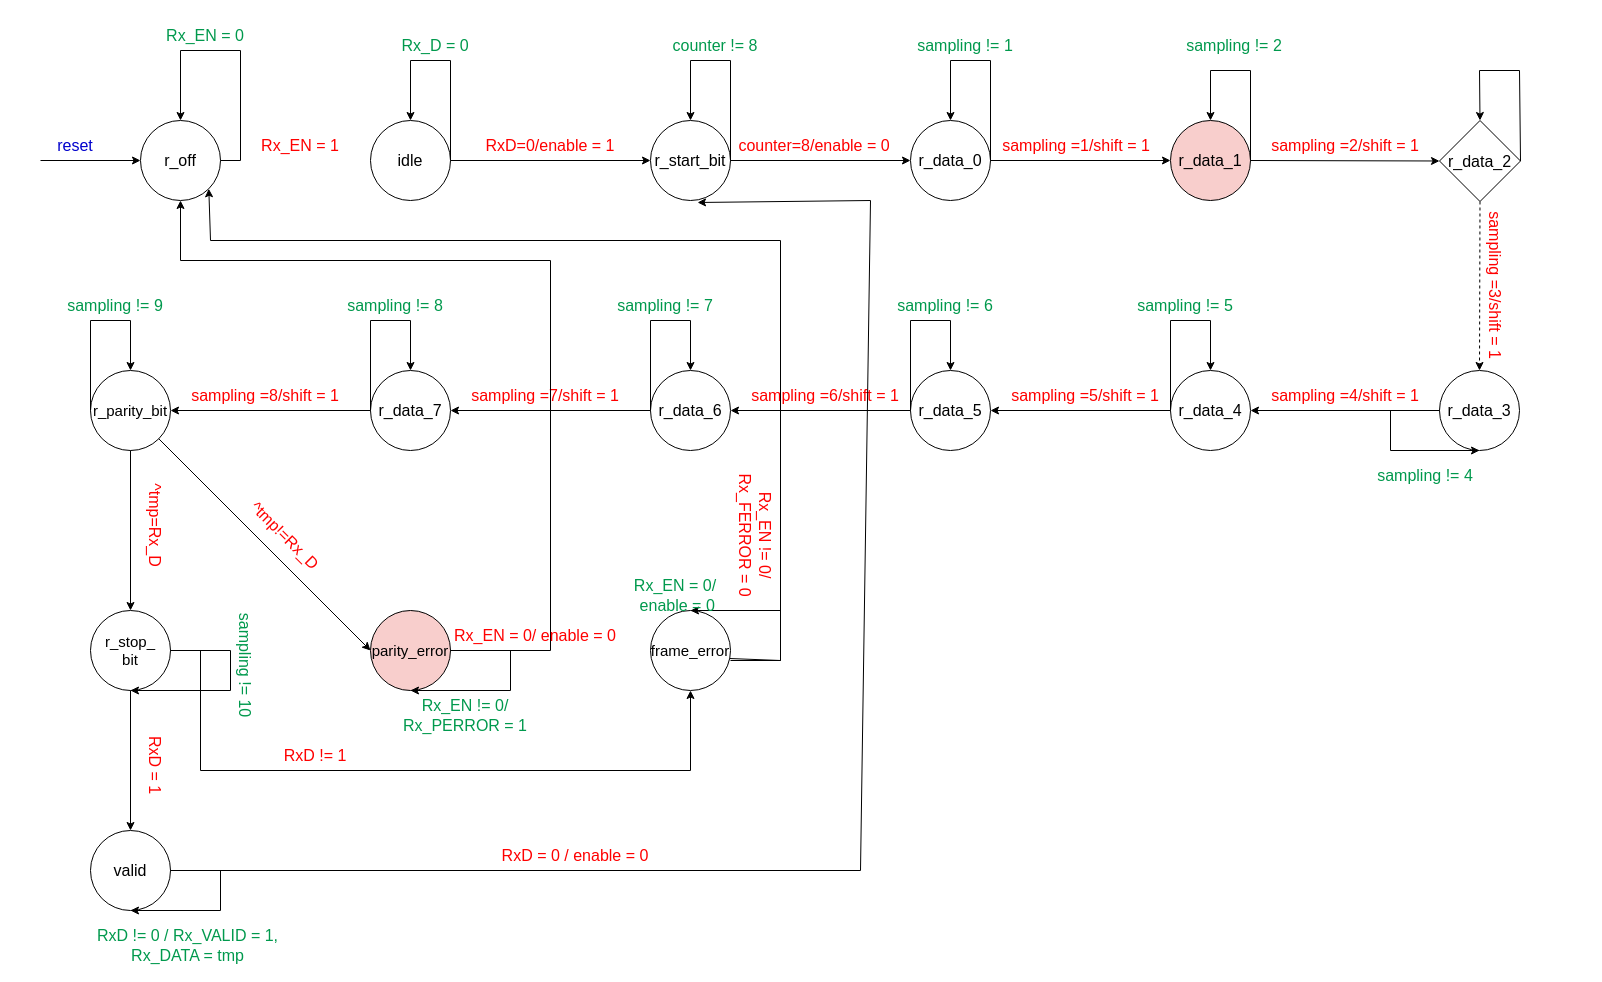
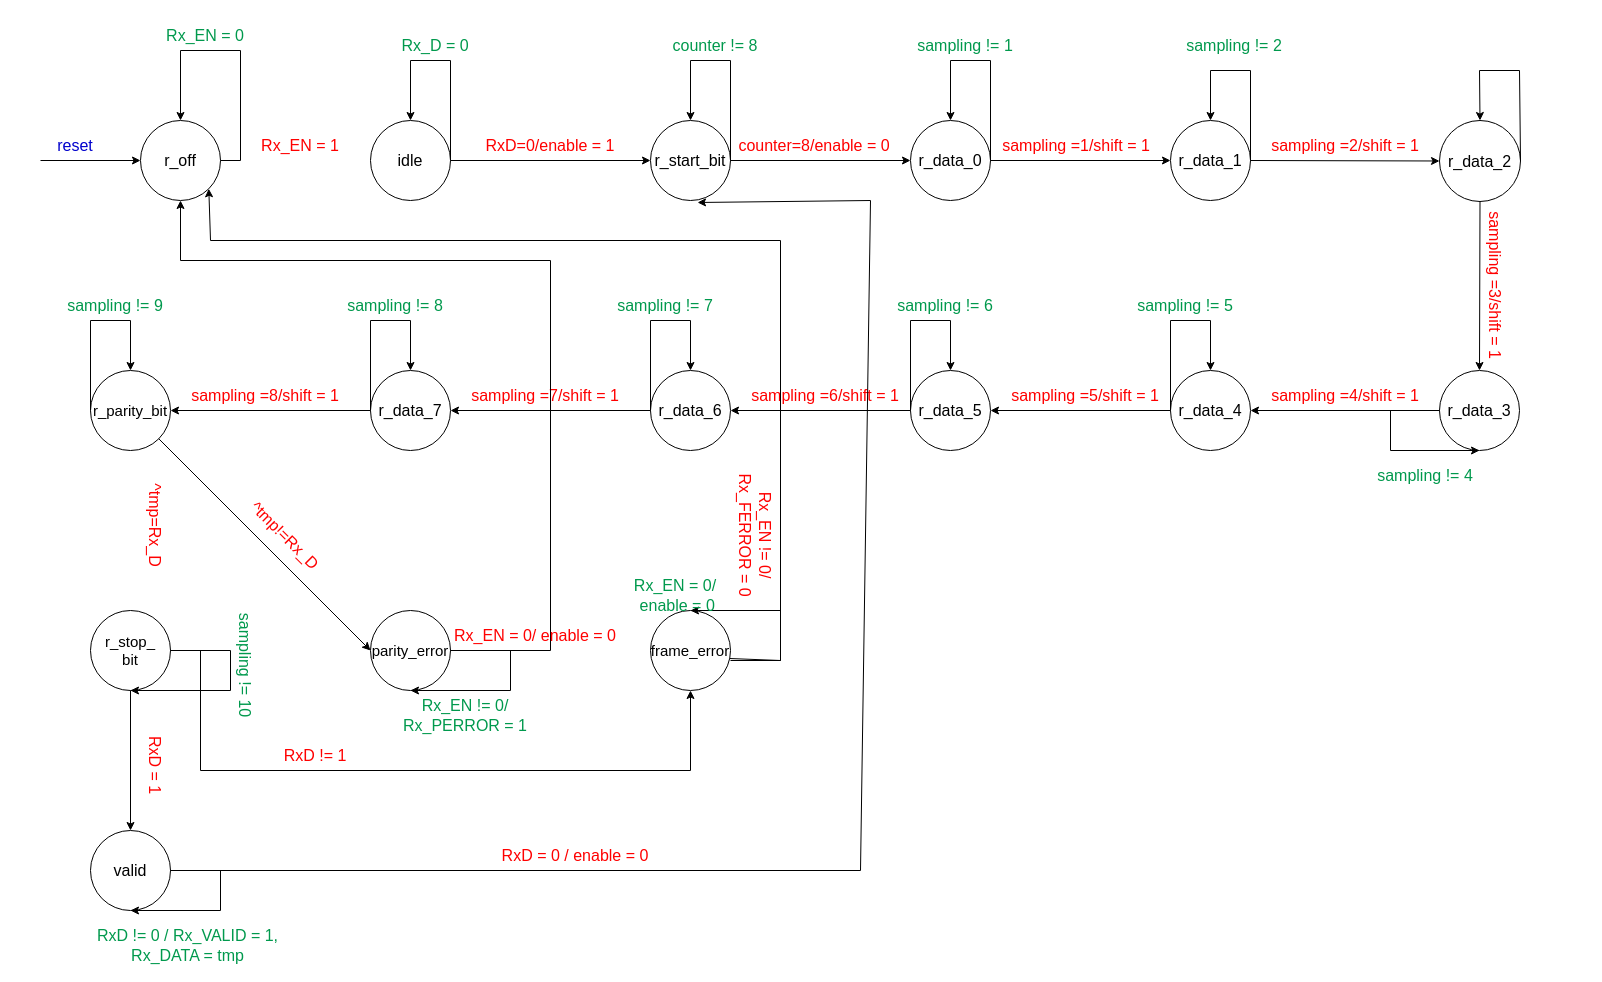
(1211, 161) -> (1211, 161)
(1480, 161) -> (1480, 161)
(1480, 283) -> (1480, 283)
(131, 527) -> none
(411, 651) -> (411, 651)
